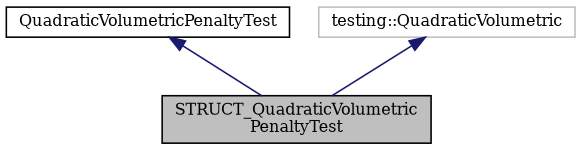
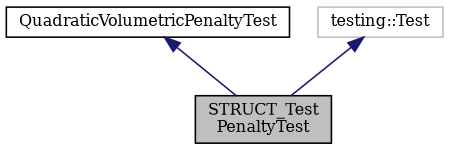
(447, 22) -> (380, 22)
(297, 119) -> (263, 119)
